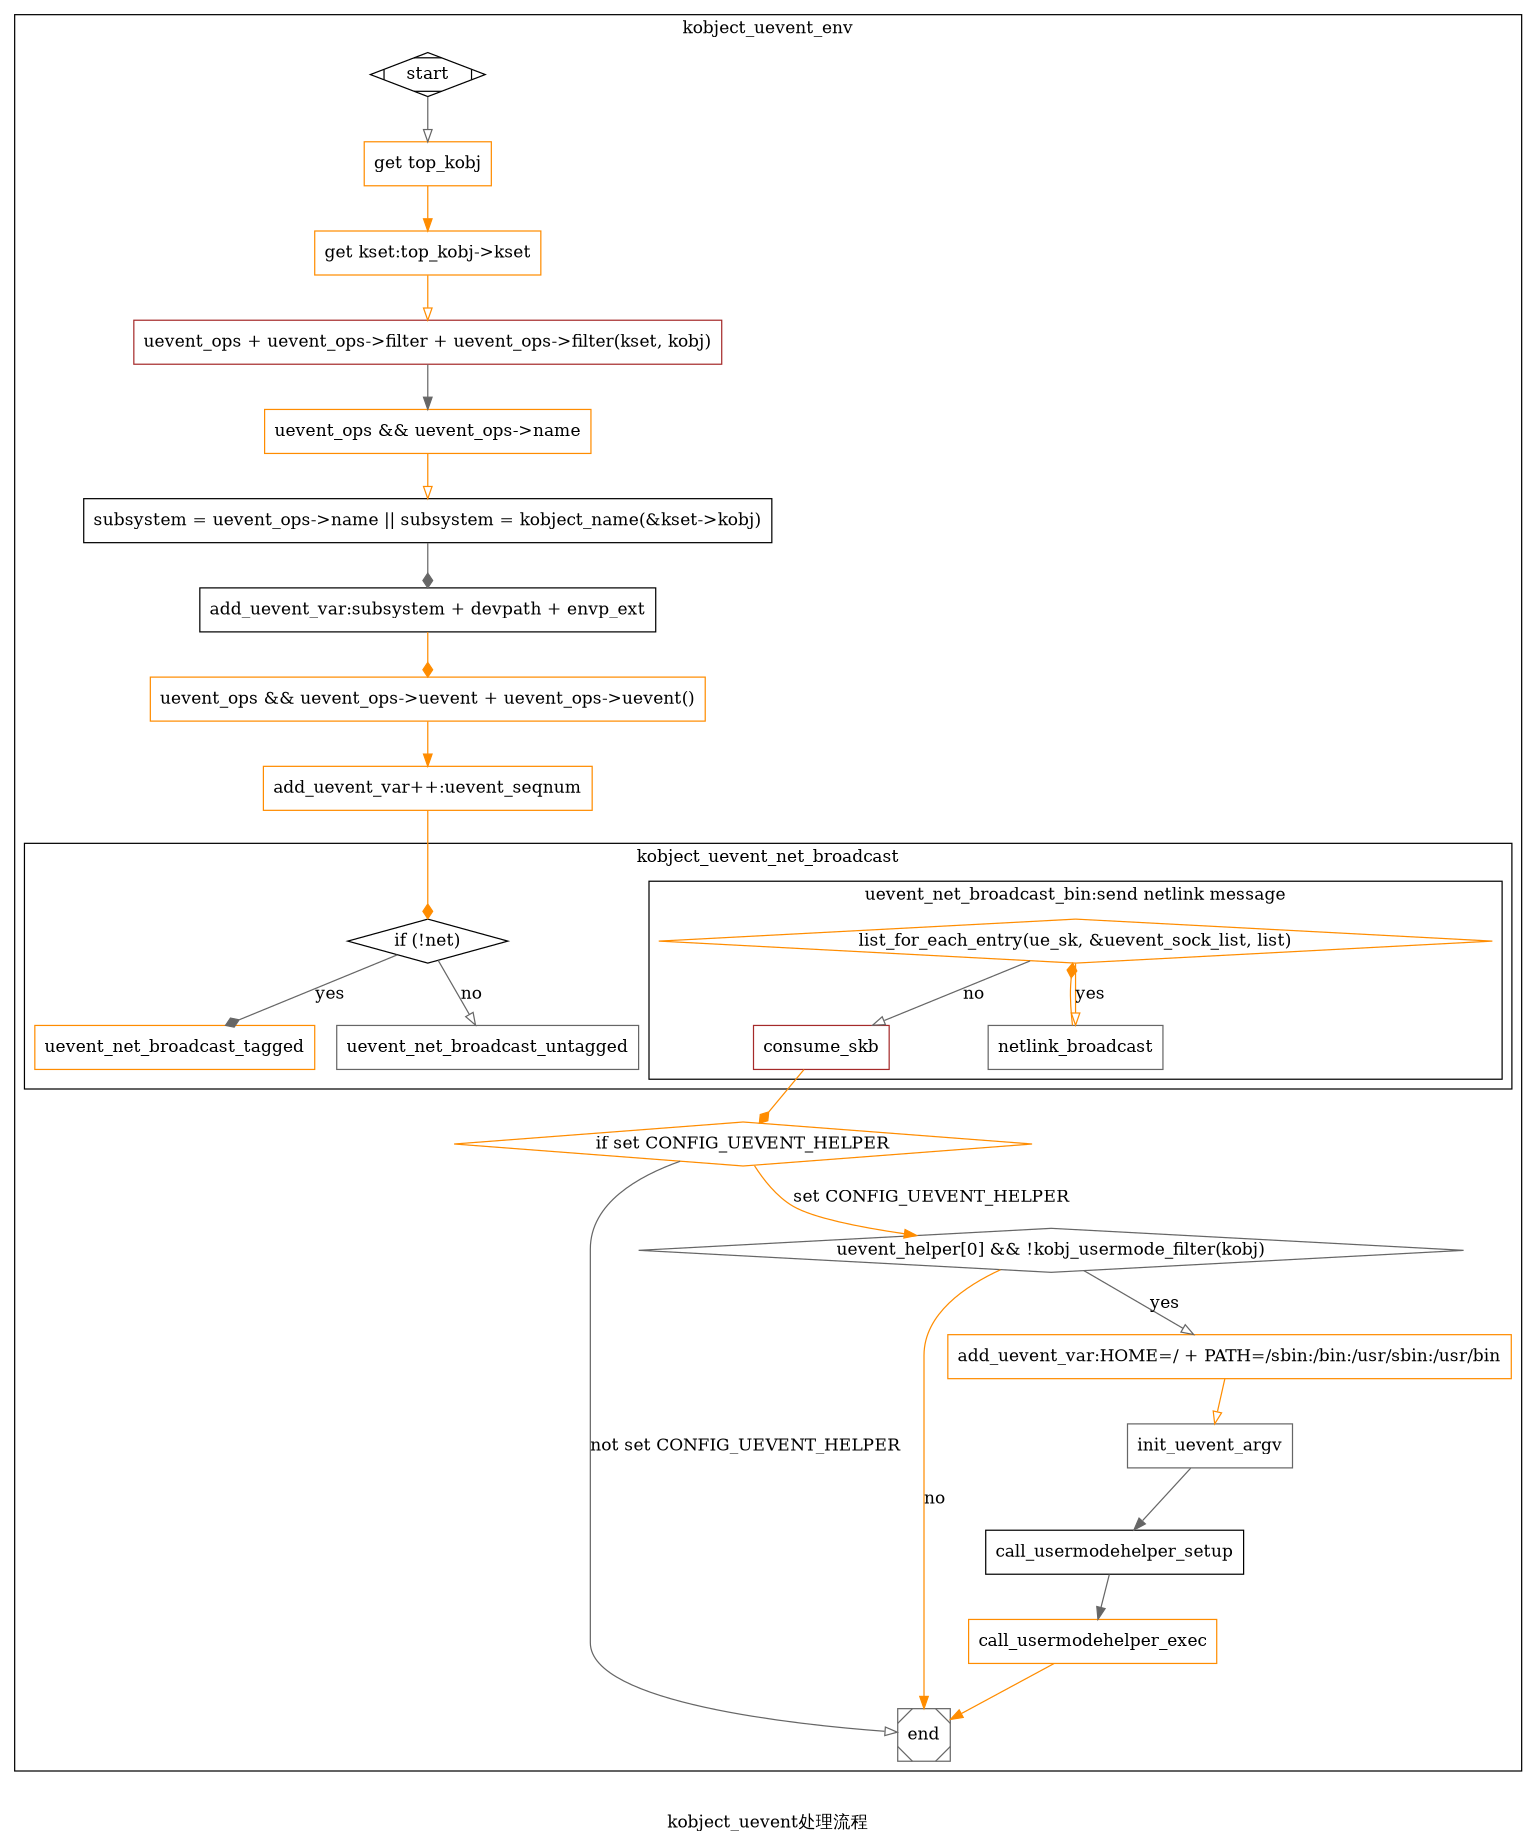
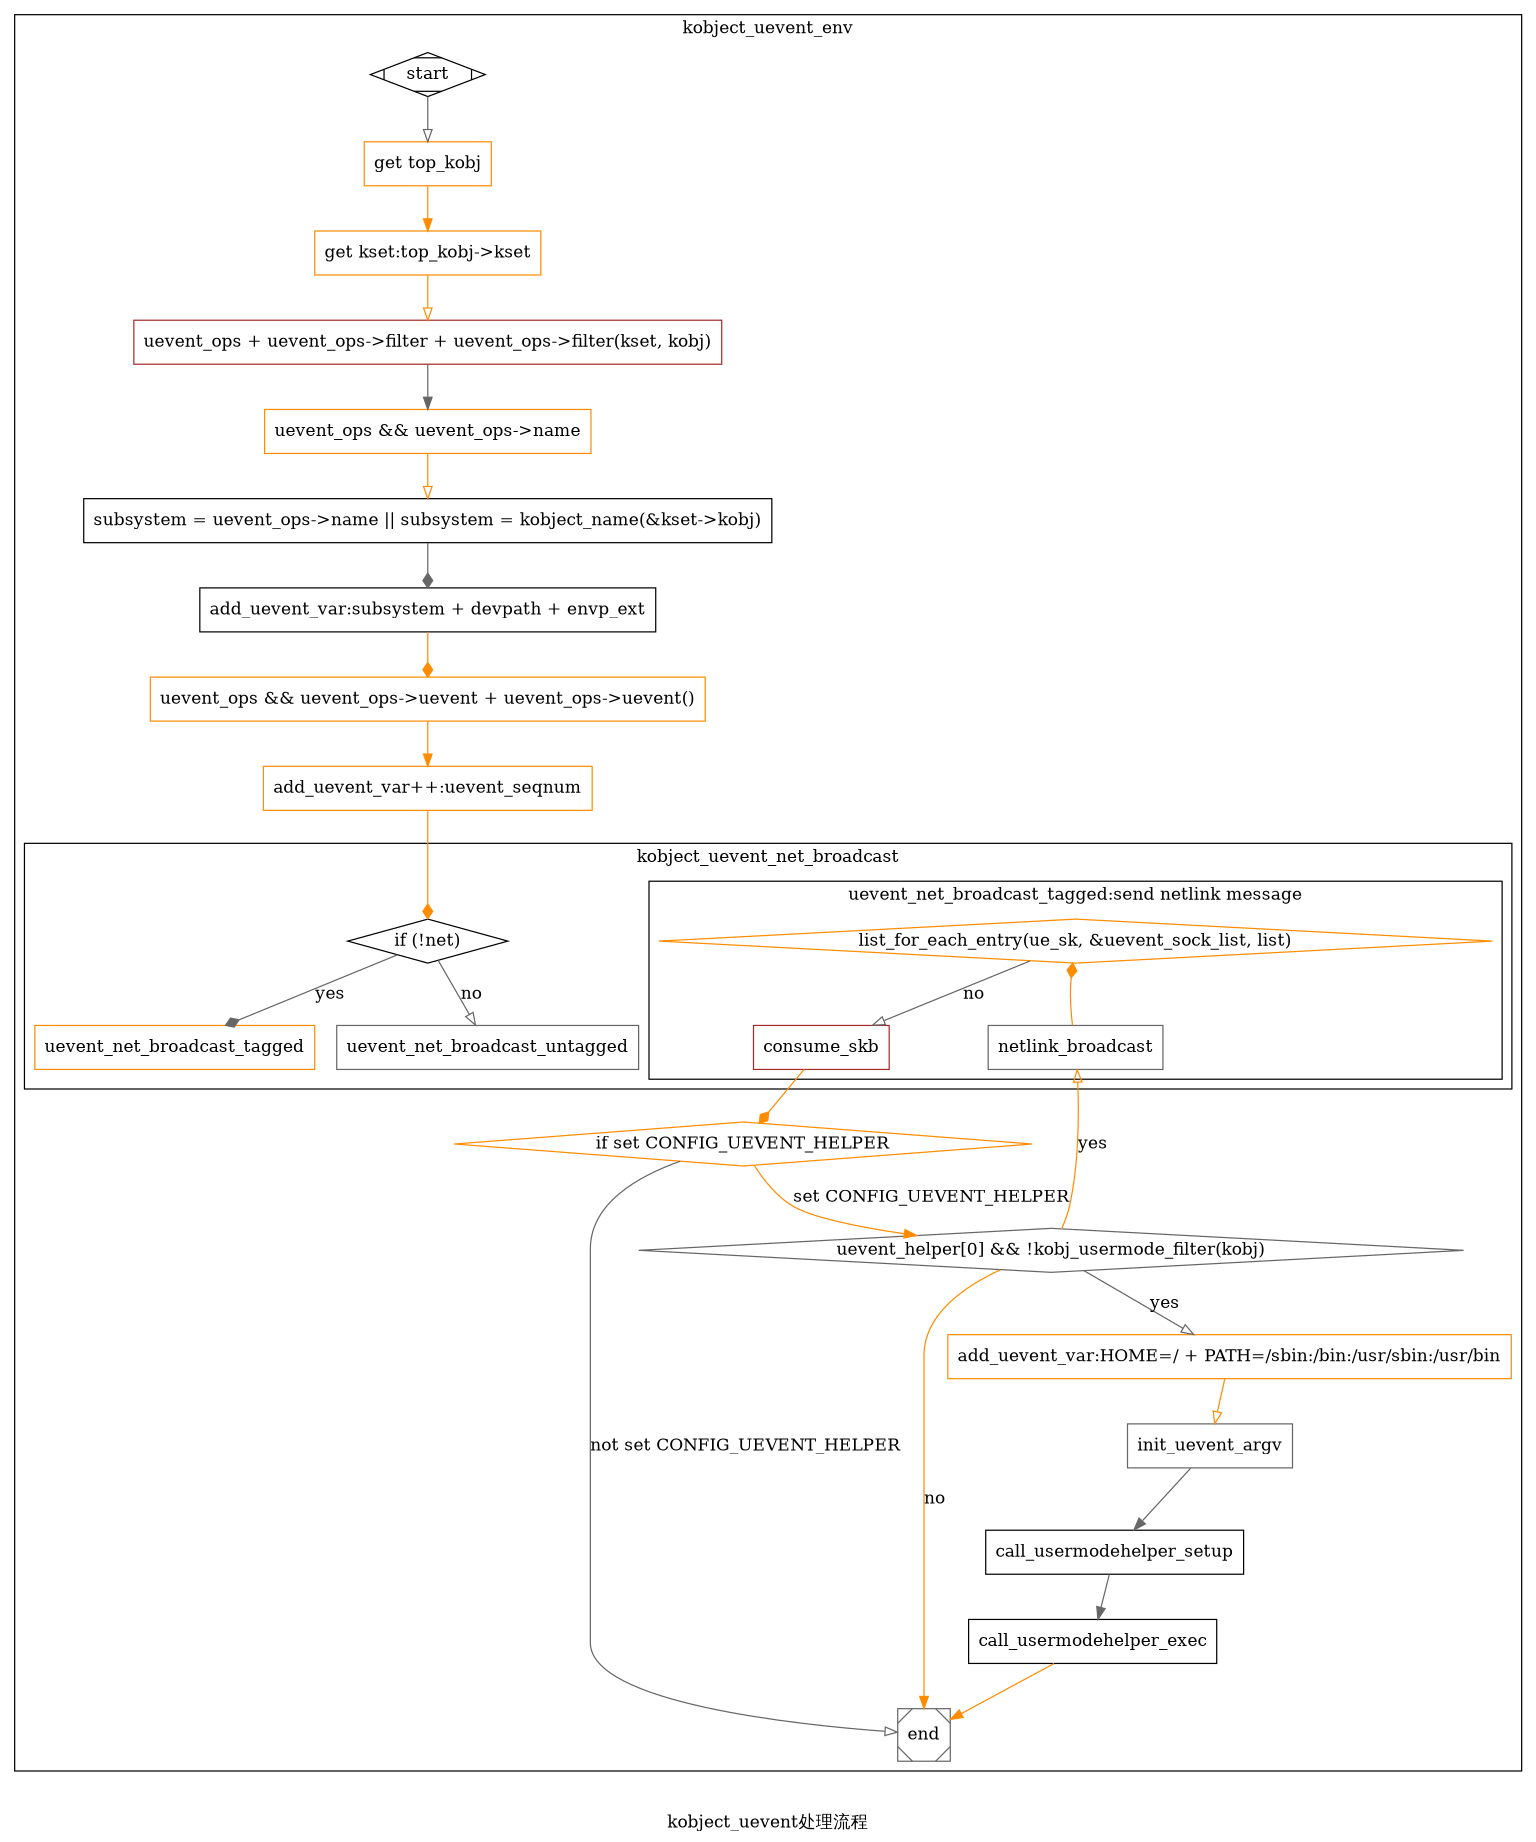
(1076, 895) -> (1076, 895)
(1076, 988) -> (1077, 1156)
(1093, 1641) -> (1093, 1641)
